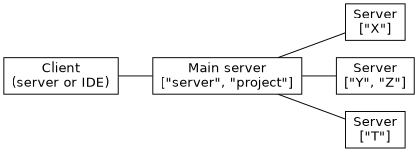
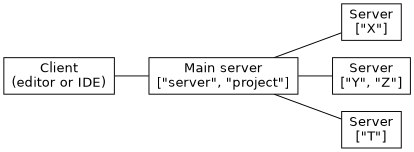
(61, 76) -> (59, 76)
